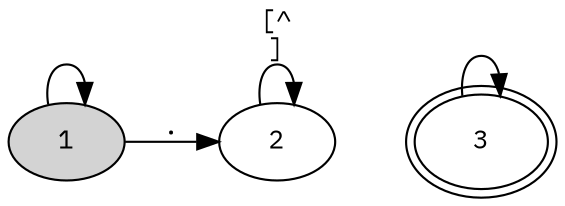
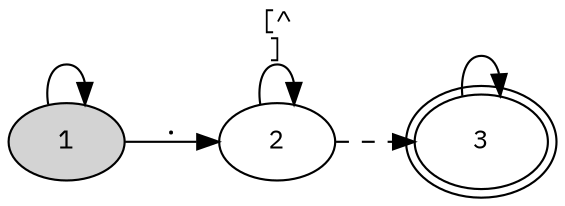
none -> (364, 142)
